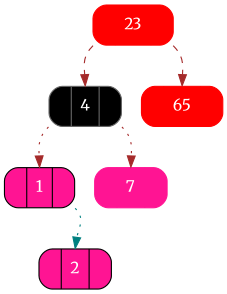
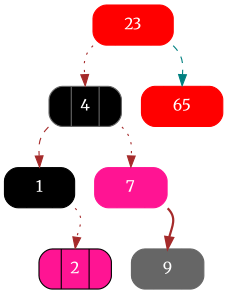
(85, 59) -> (85, 59)
(182, 59) -> (182, 59)
(40, 140) -> (40, 140)
(40, 188) -> (40, 188)
(81, 222) -> (81, 222)
none -> (168, 269)
